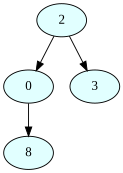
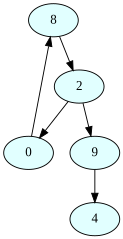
none -> (65, 49)
(95, 87) -> (95, 153)
none -> (95, 219)
